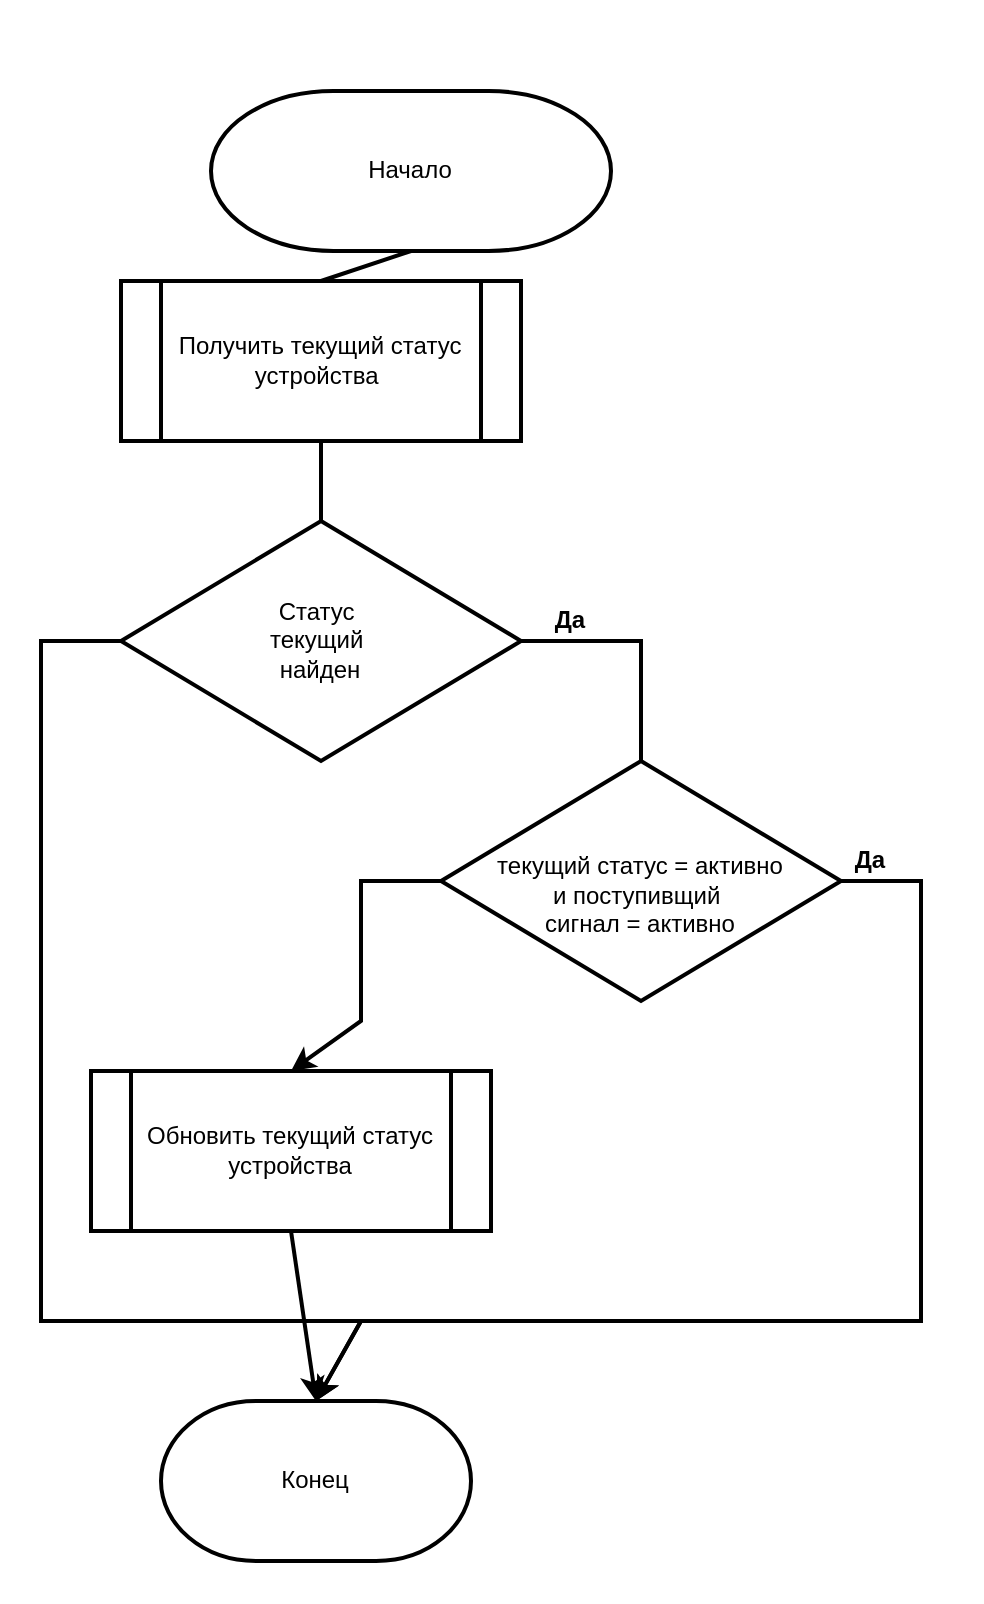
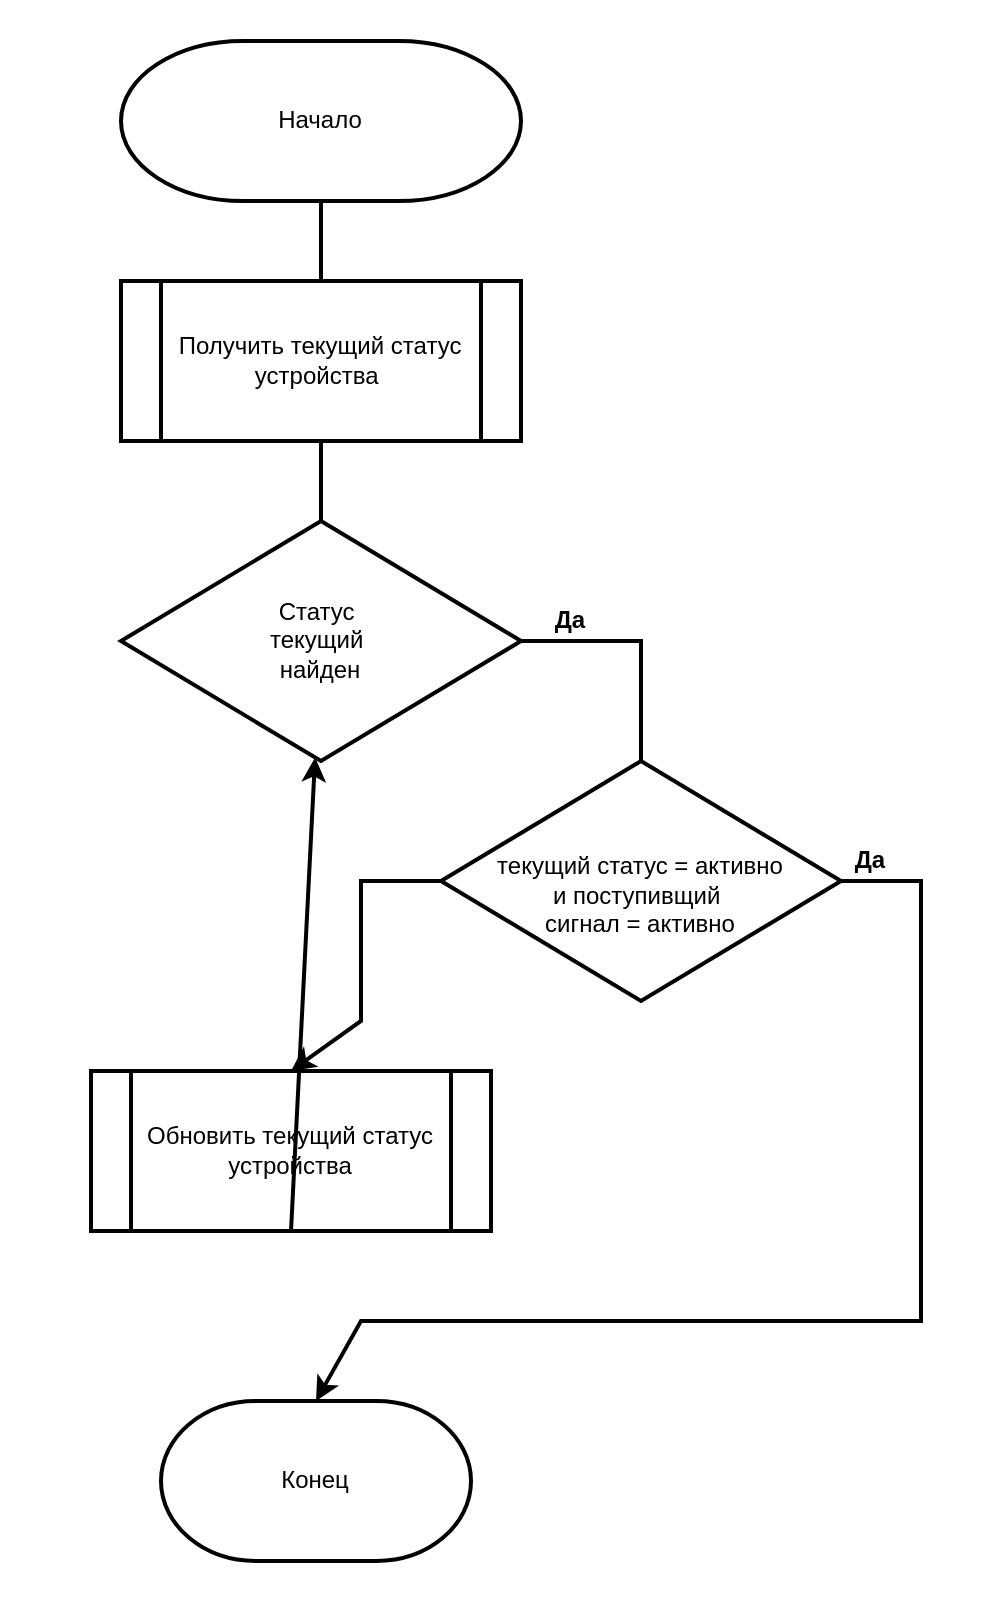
(411, 171) -> (321, 121)
(41, 1099) -> none
(302, 1307) -> (307, 916)
